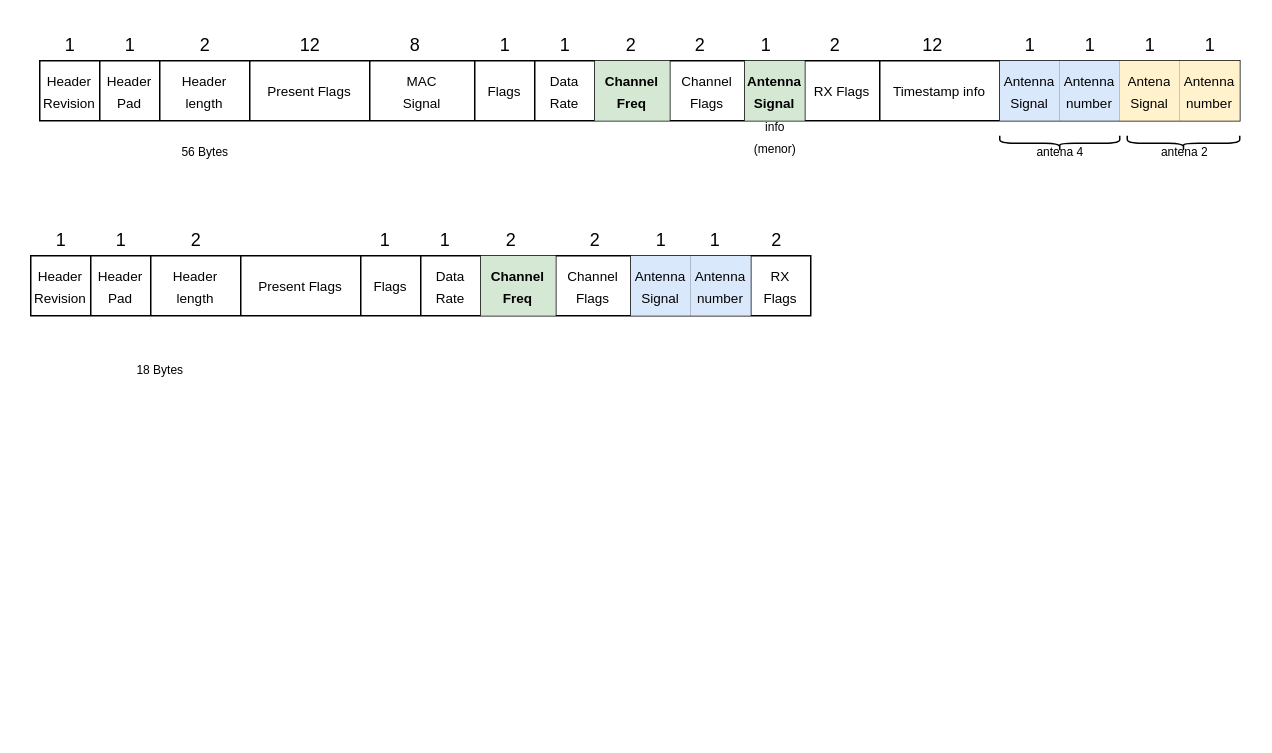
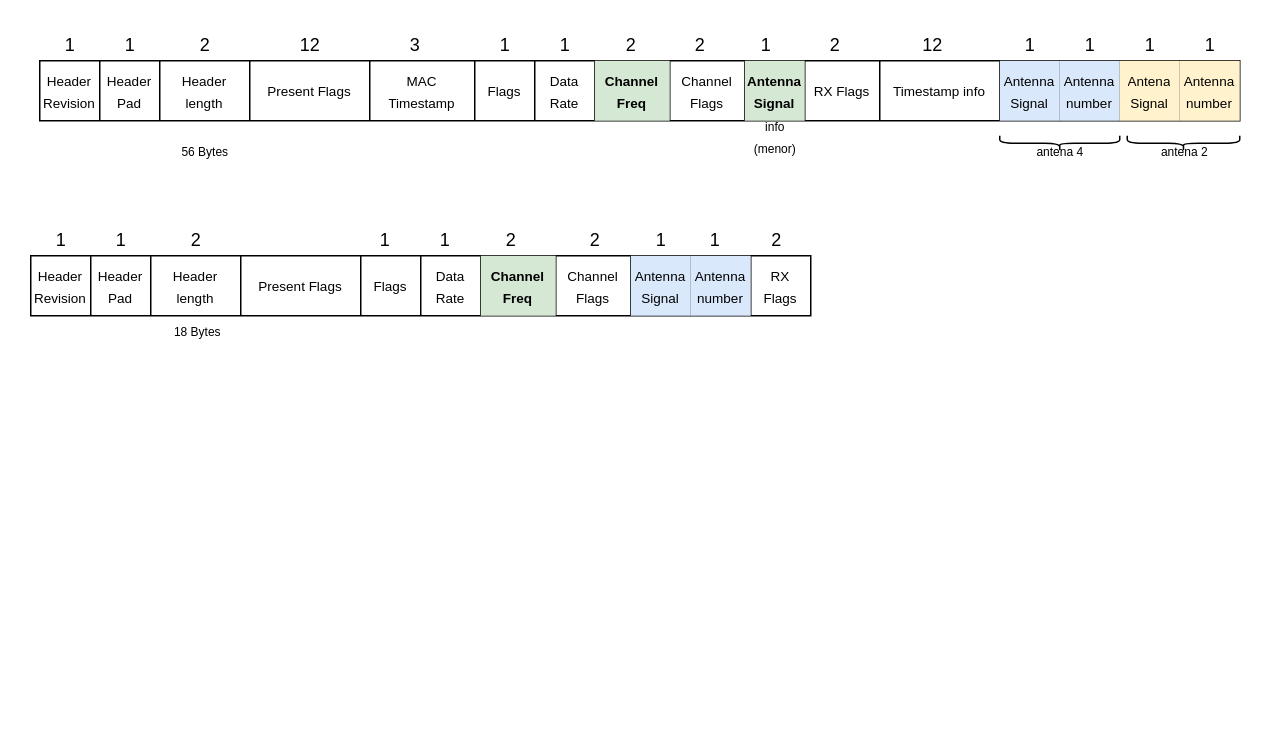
(416, 46) -> (416, 46)
(422, 91) -> (422, 91)
(159, 368) -> (197, 331)
